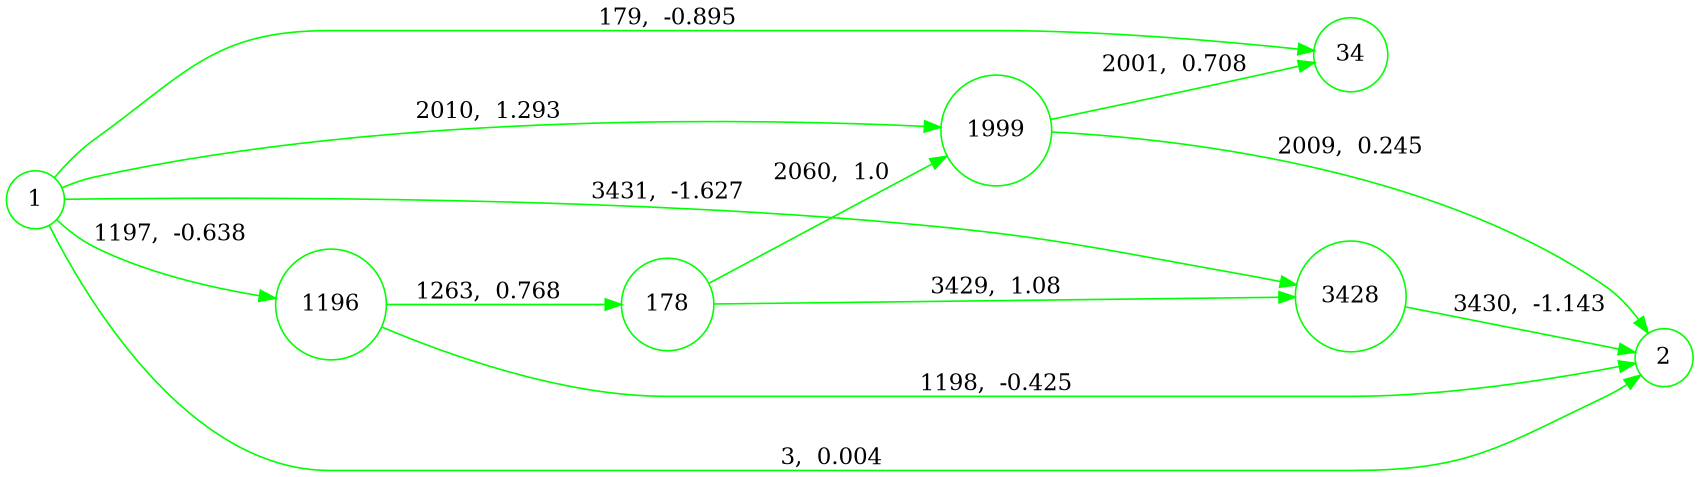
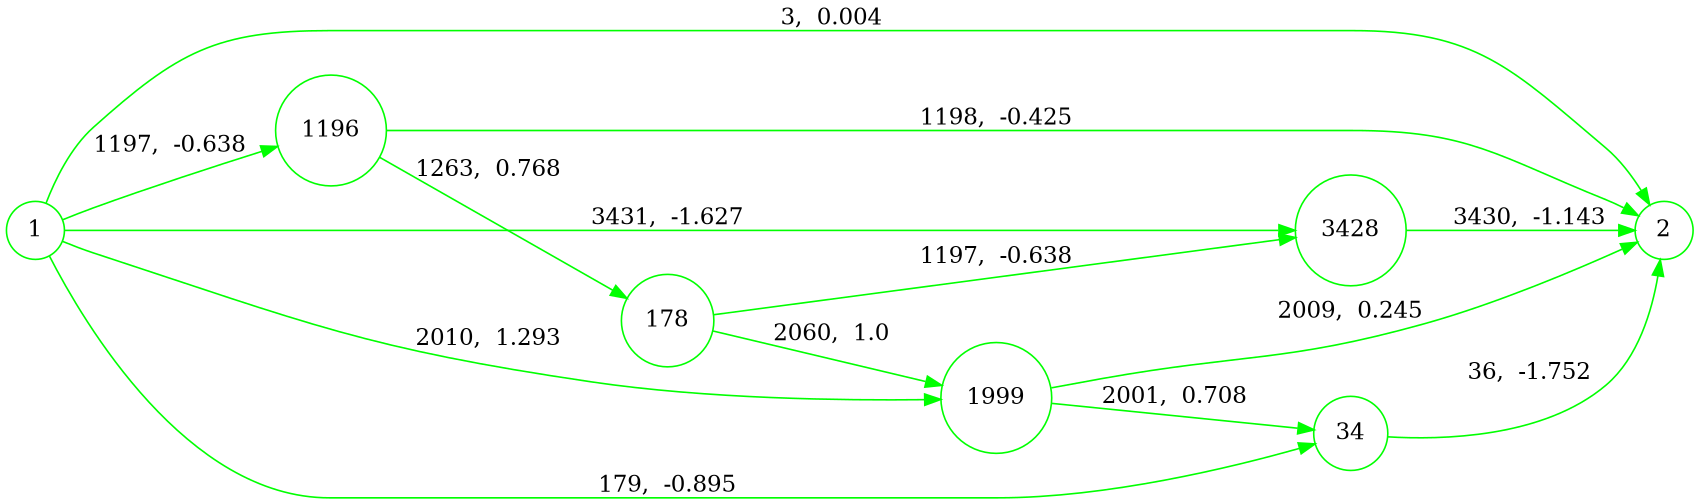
(996, 288) -> (996, 257)
none -> (1561, 412)
